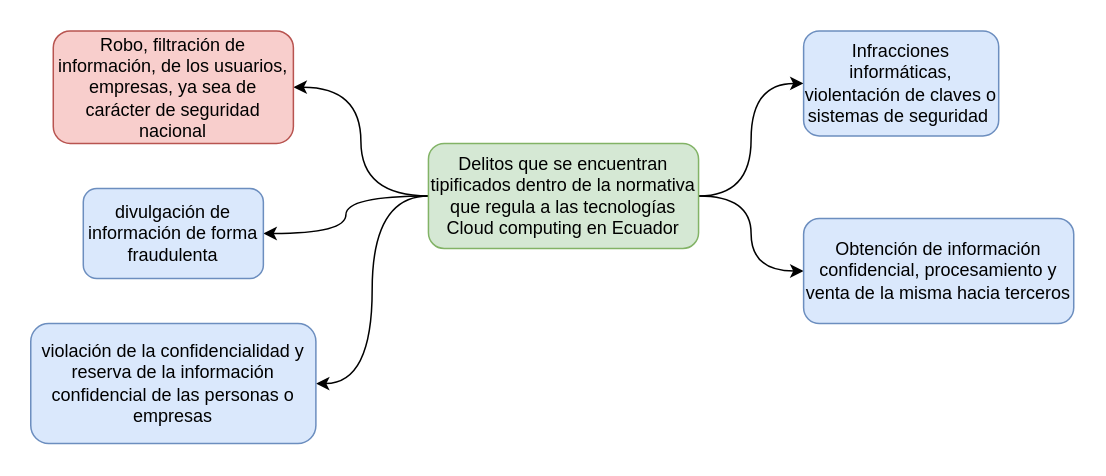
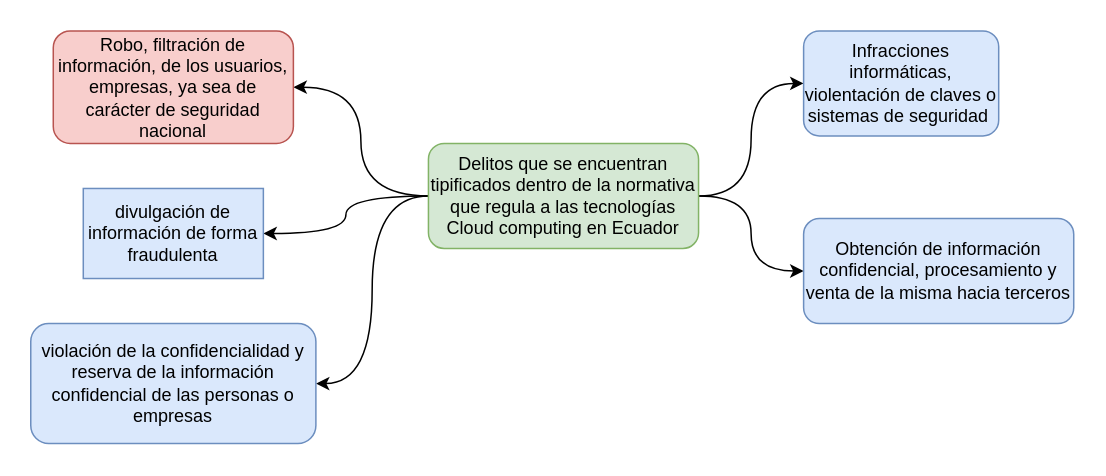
(173, 233) -> (173, 233)
